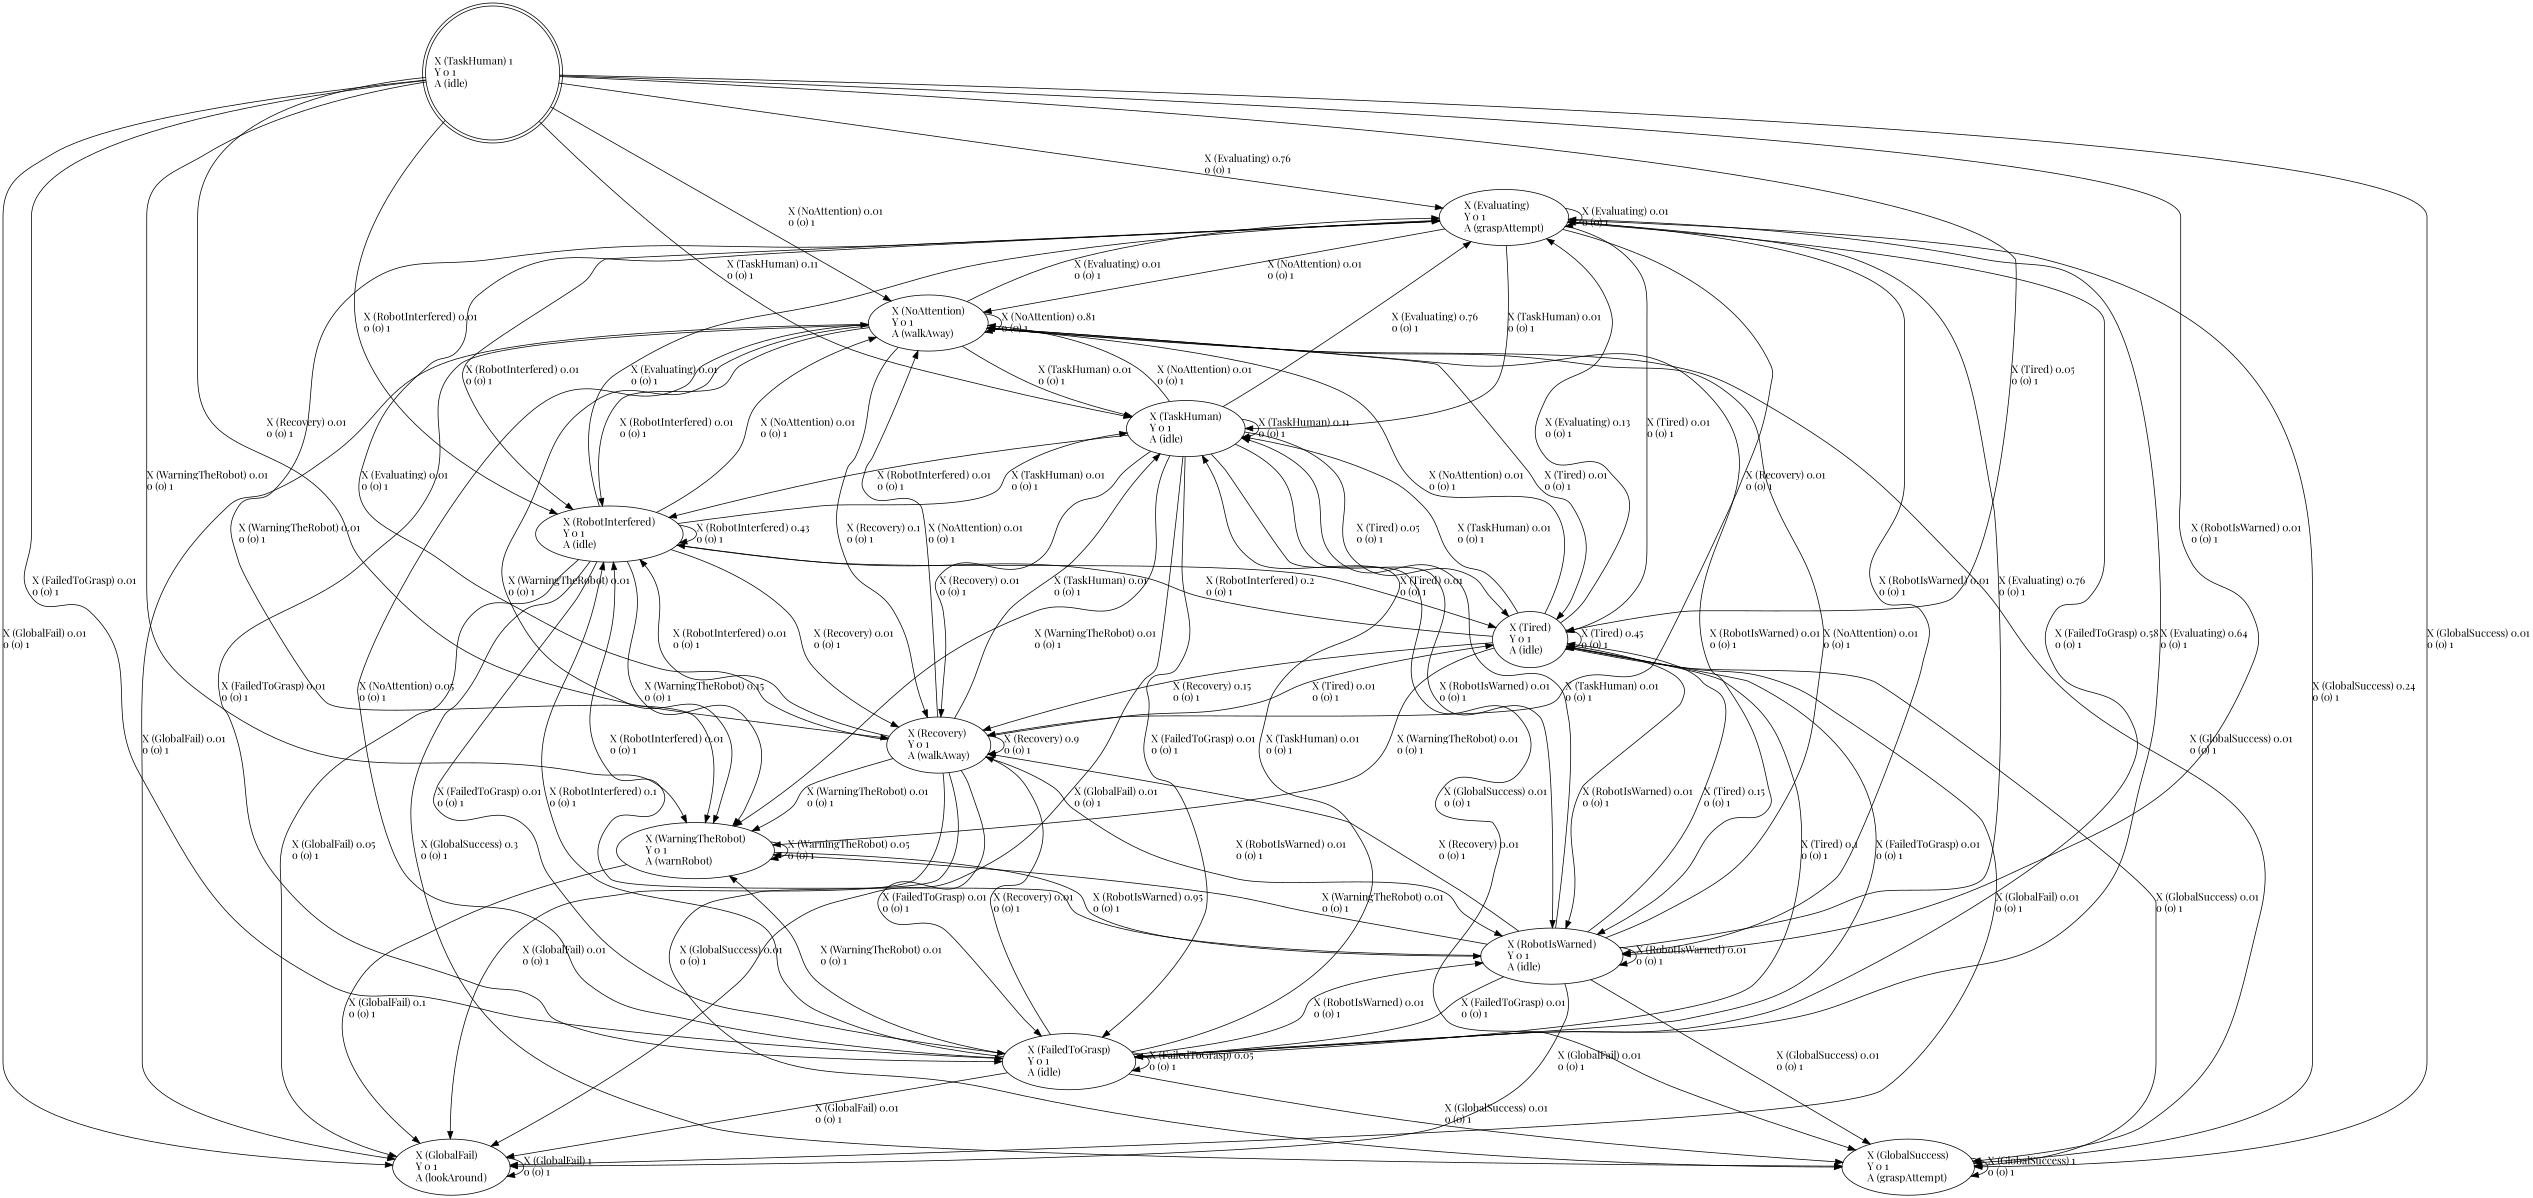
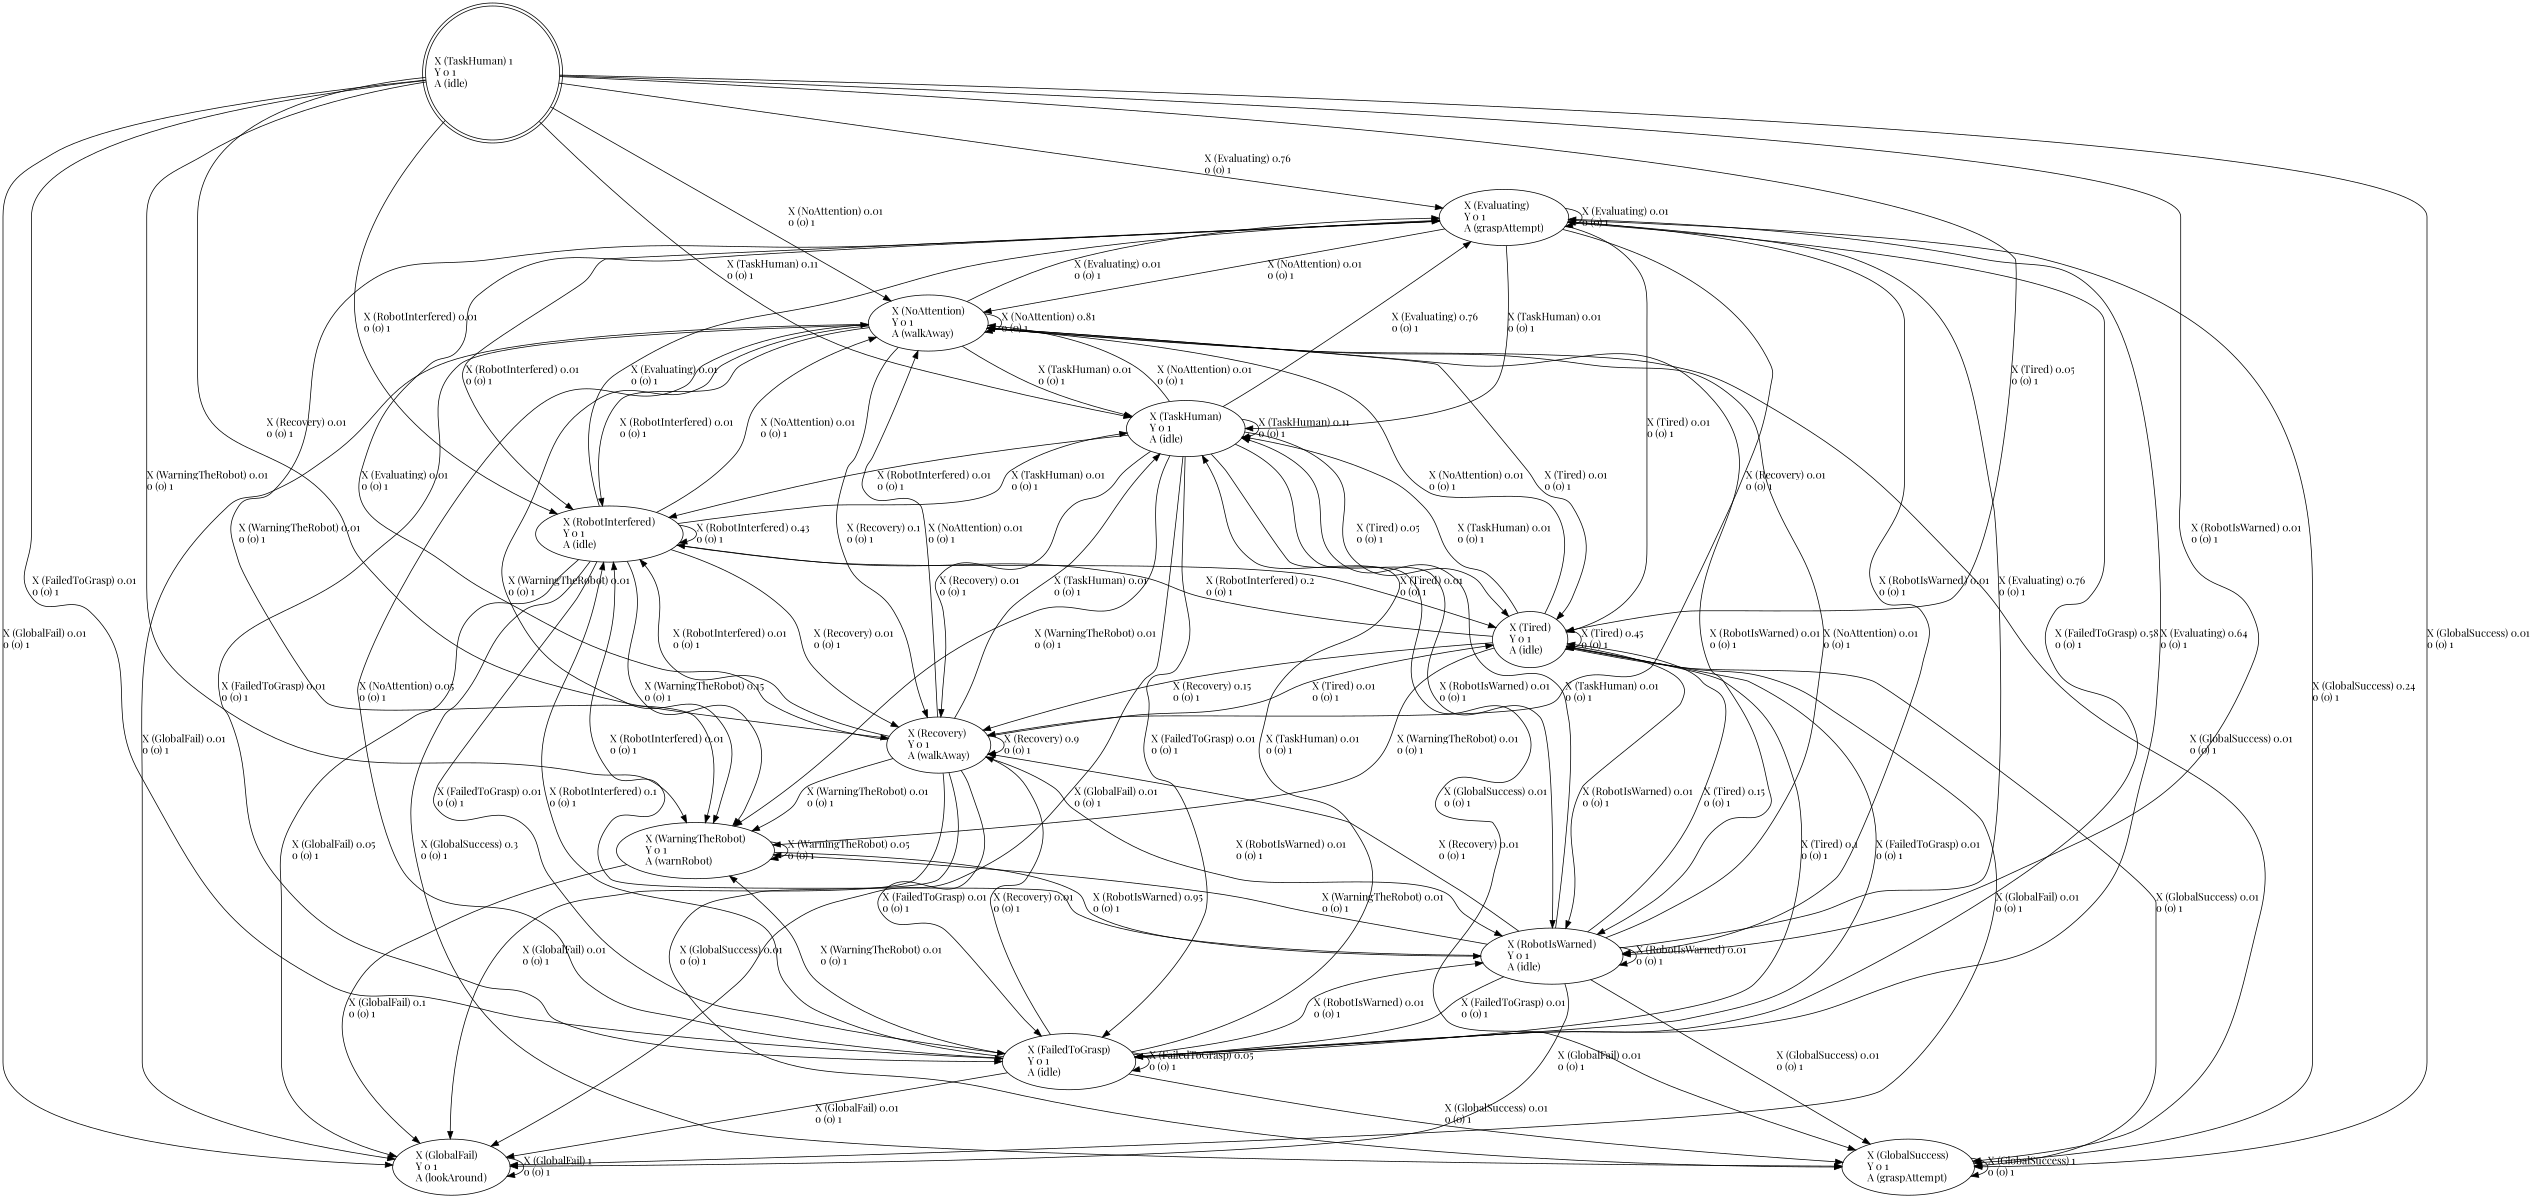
(1539, 447) -> none
